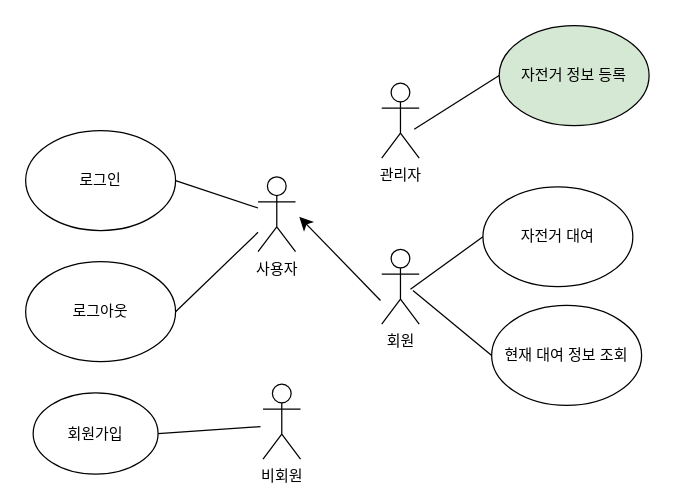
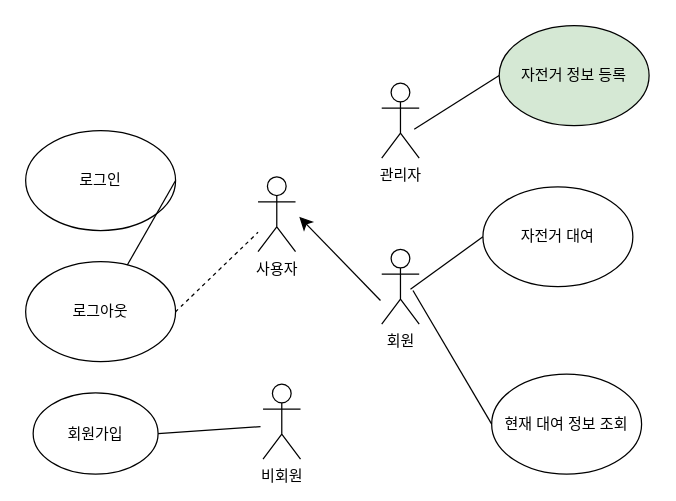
(217, 194) -> (151, 224)
(218, 272) -> (218, 272)
(567, 356) -> (567, 424)
